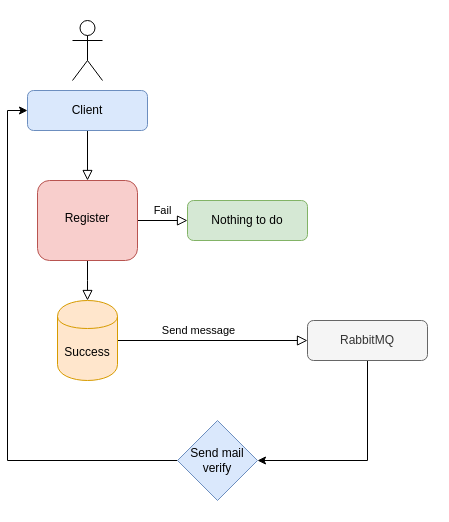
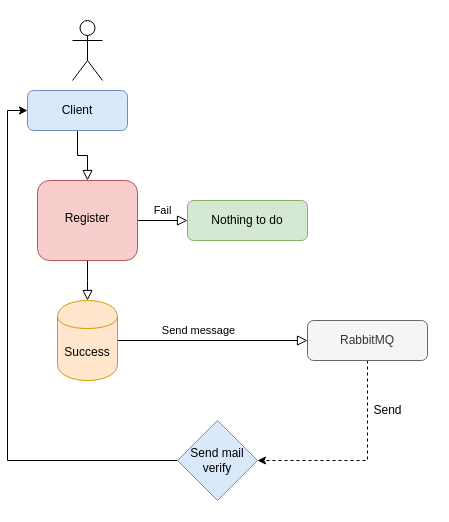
(88, 111) -> (78, 111)
none -> (388, 411)
(365, 461) -> (365, 461)
